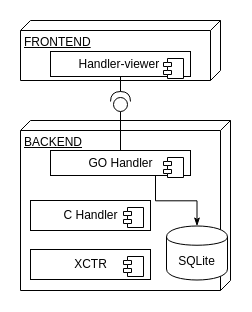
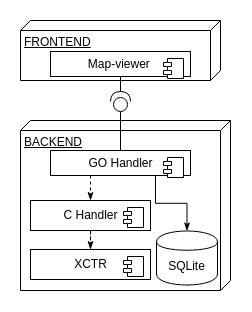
(121, 65) -> (121, 65)
none -> (91, 184)
none -> (91, 244)
(197, 253) -> (187, 258)
